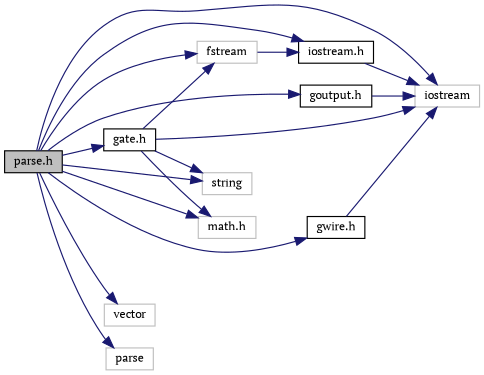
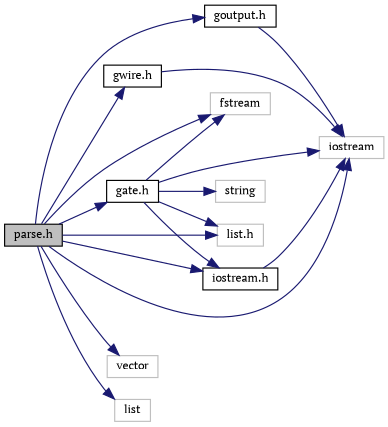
(272, 52) -> (169, 227)
(127, 172) -> none
(227, 227) -> (240, 235)
(130, 359) -> (133, 410)
